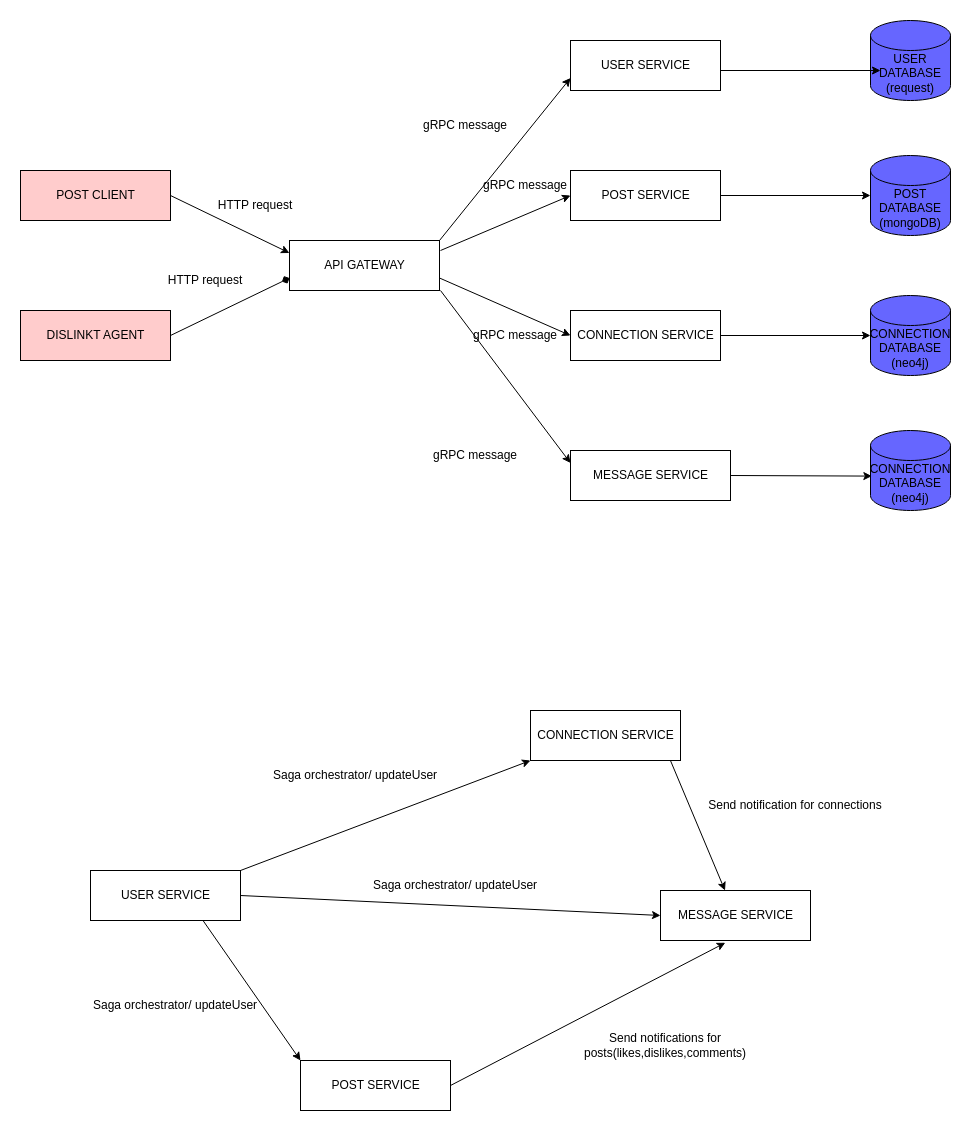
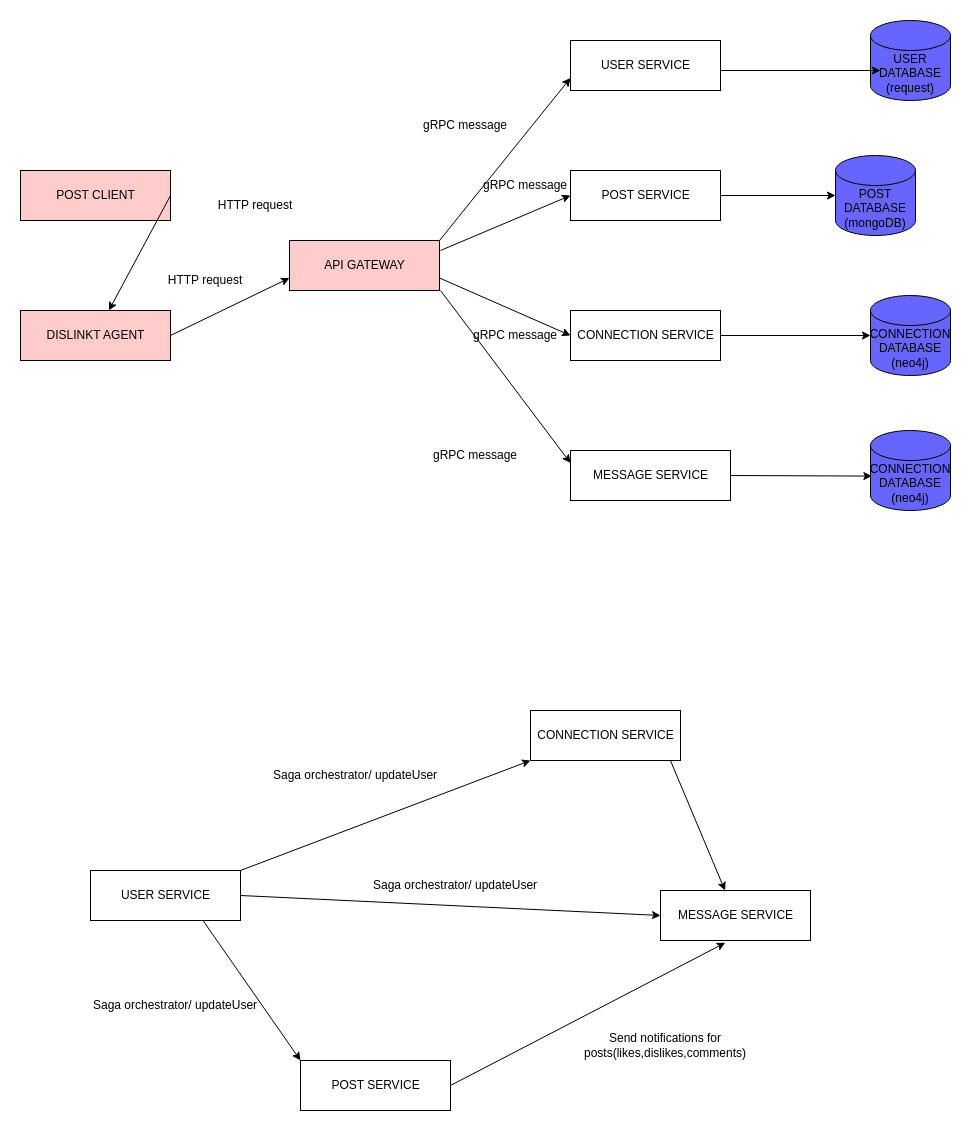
(911, 196) -> (876, 196)
(227, 223) -> (141, 250)
(365, 266) -> (365, 266)
(282, 282) -> (282, 282)
(796, 806) -> none
